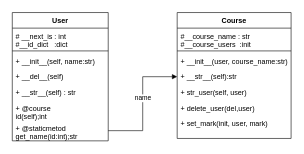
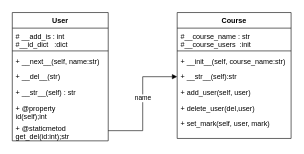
(44, 36) -> (42, 36)
(61, 61) -> (63, 61)
(242, 61) -> (241, 61)
(43, 77) -> (42, 77)
(221, 92) -> (221, 92)
(33, 108) -> (37, 108)
(230, 124) -> (231, 124)
(42, 128) -> (42, 128)
